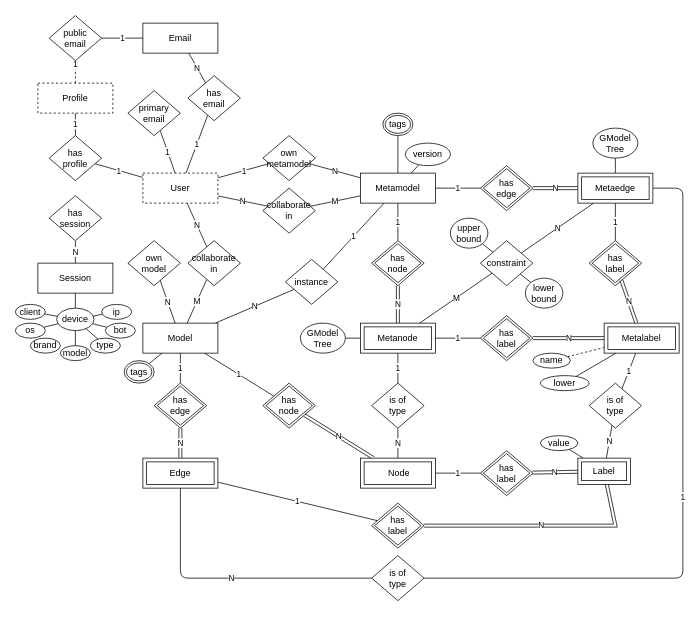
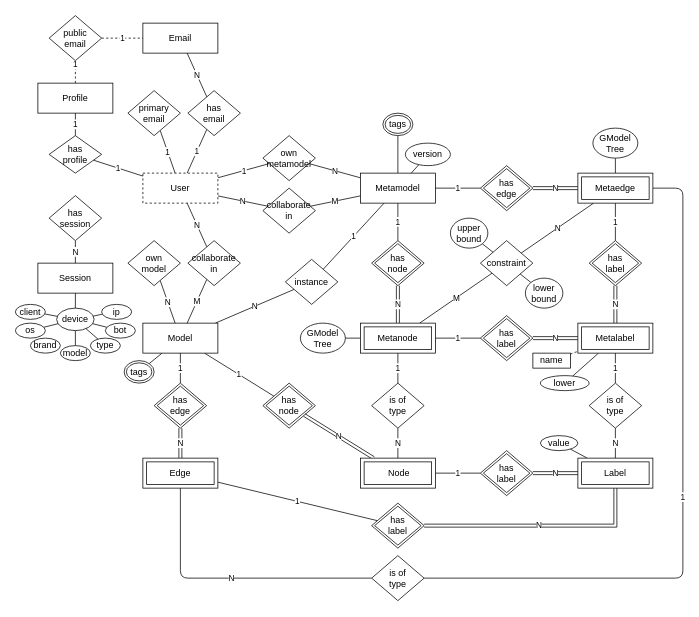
(121, 38) -> (121, 38)
(75, 98) -> (75, 98)
(214, 98) -> (214, 113)
(75, 158) -> (75, 154)
(642, 338) -> (615, 338)
(552, 360) -> (552, 360)
(604, 471) -> (615, 473)
